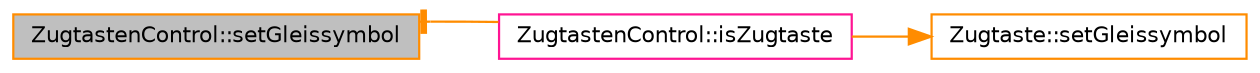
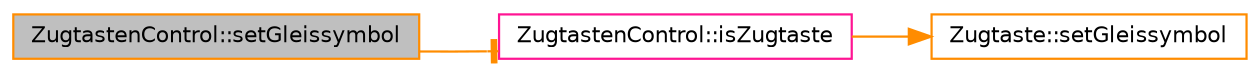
(464, 22) -> (453, 52)
